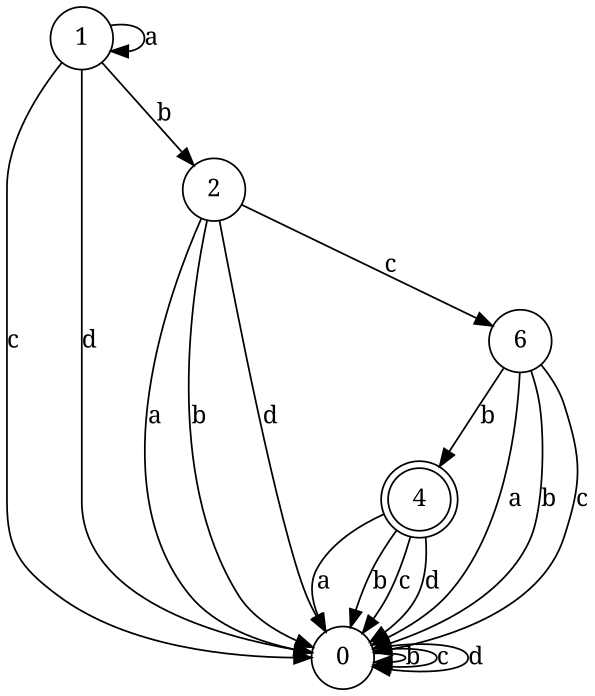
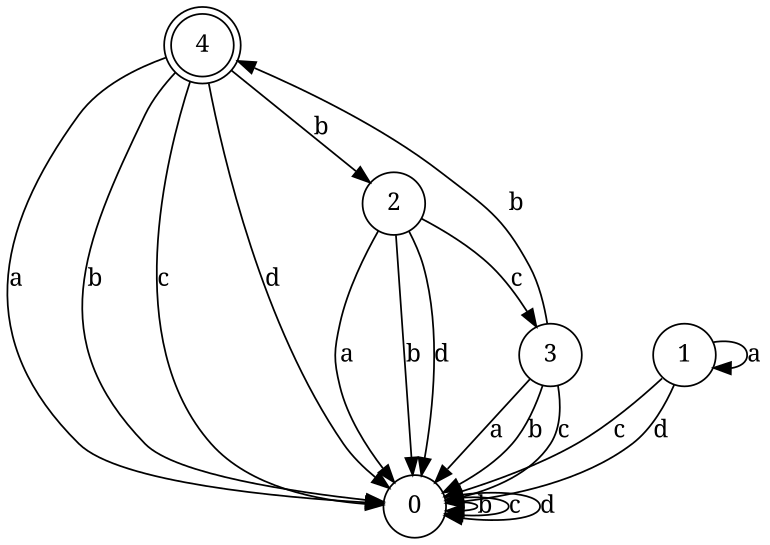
(142, 107) -> (294, 121)
(520, 341) -> (550, 355)
